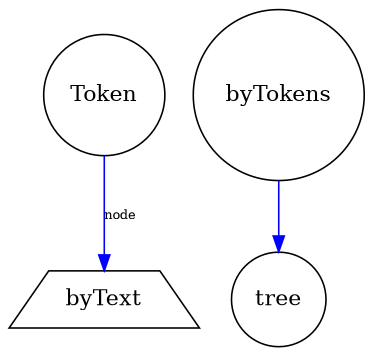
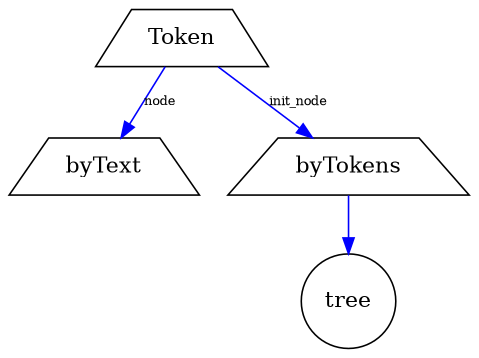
(104, 95) -> (182, 38)
(279, 95) -> (349, 167)
none -> (259, 97)
